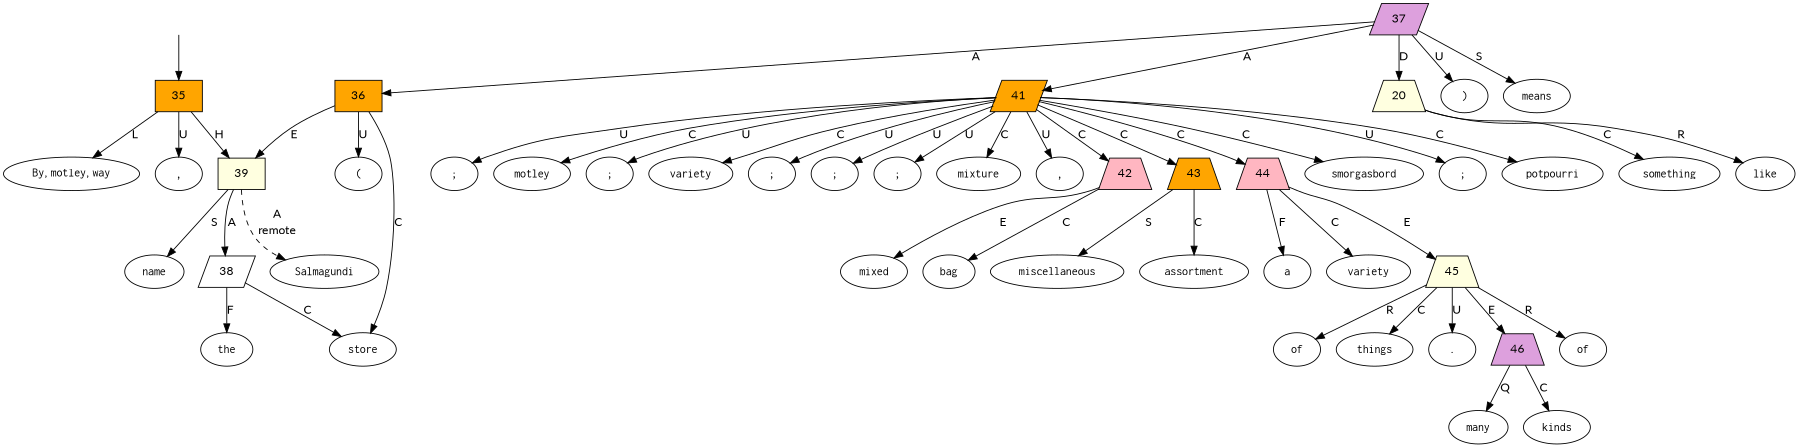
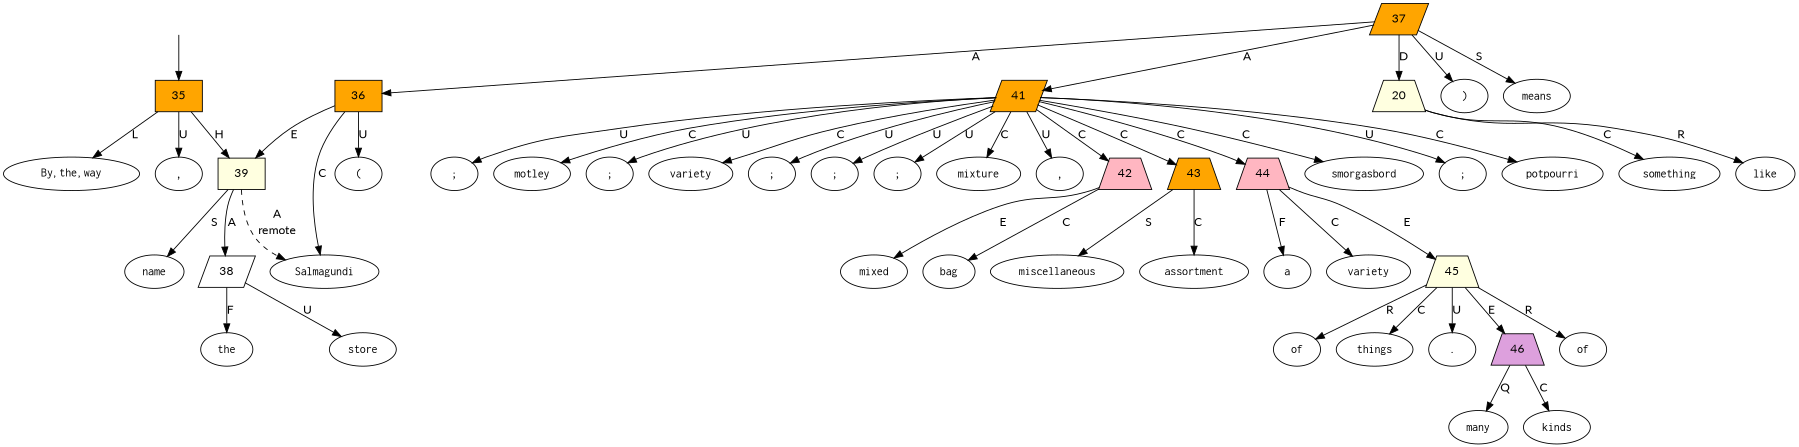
(1399, 19) -> (1399, 19)
(68, 173) -> (68, 173)
(394, 217) -> (315, 175)
(308, 311) -> (308, 311)
